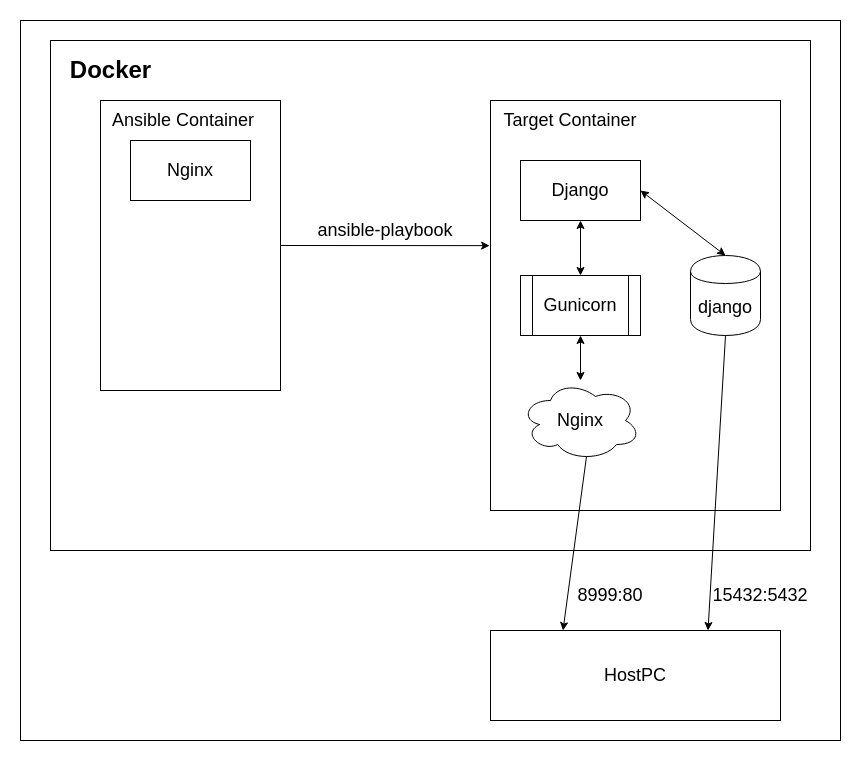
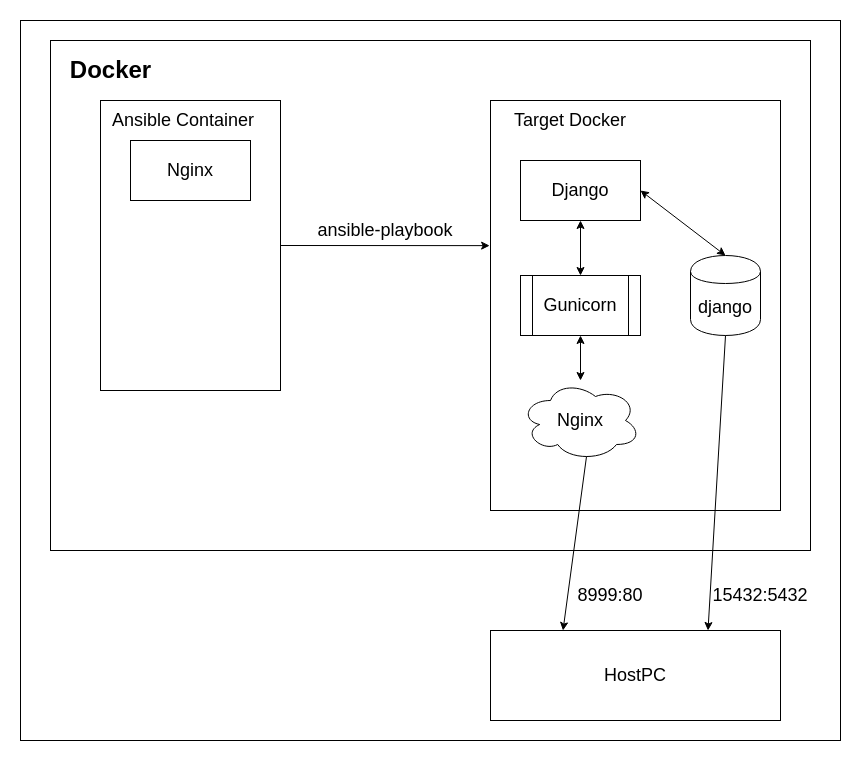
(571, 121) -> (571, 121)
